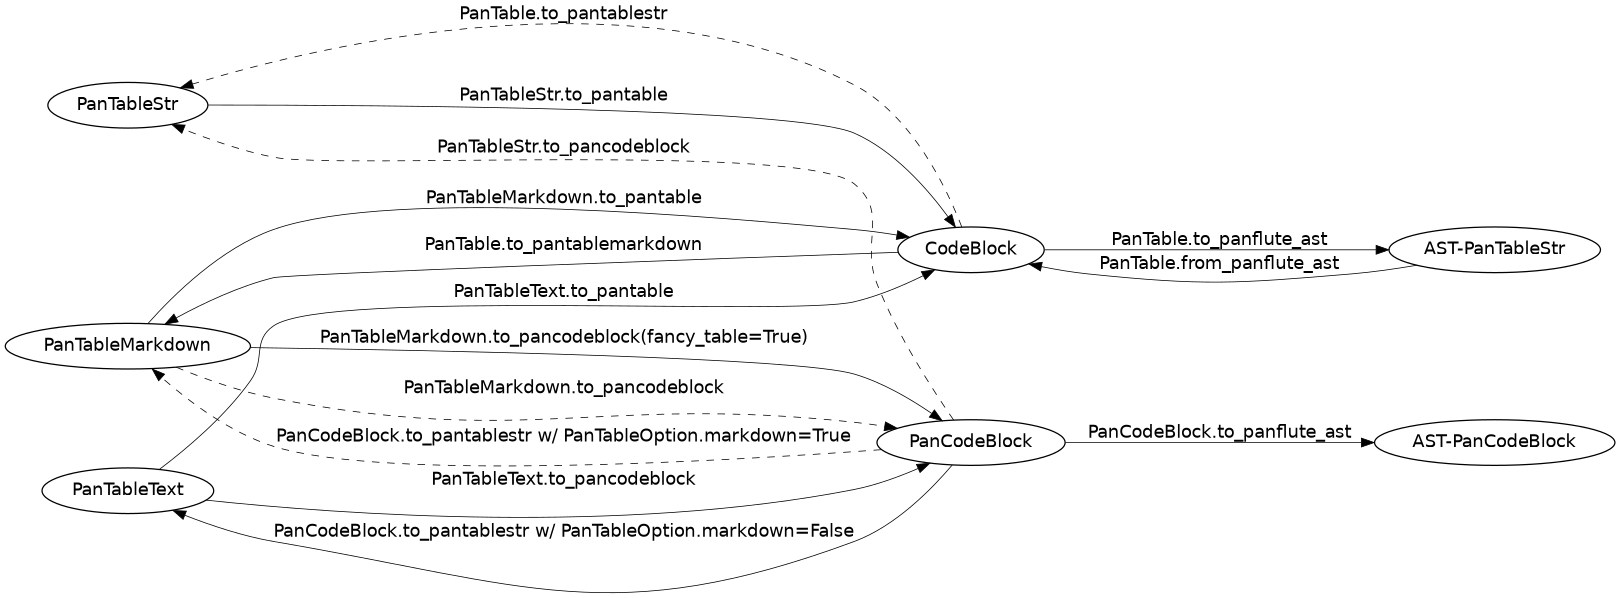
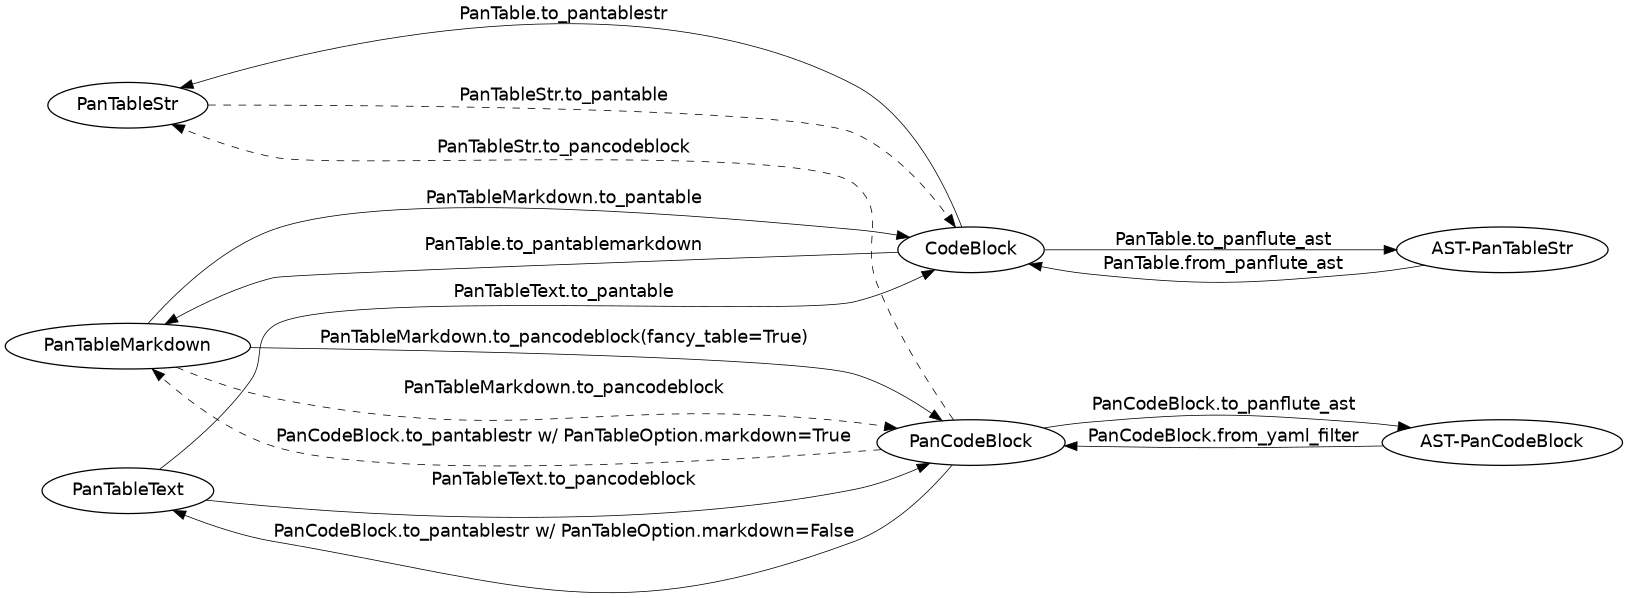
(616, 26) -> (616, 26)
(595, 110) -> (595, 110)
none -> (1230, 448)
